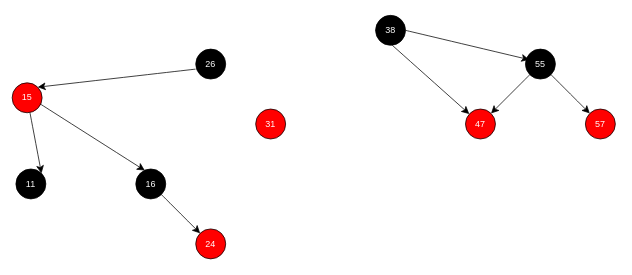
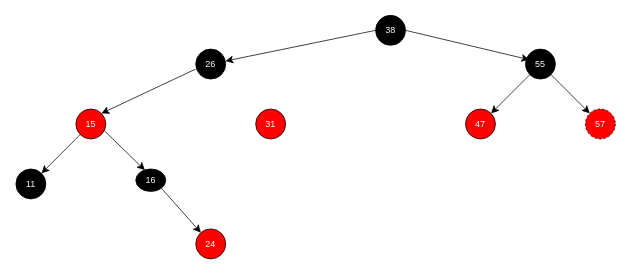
(428, 77) -> (303, 45)
(27, 98) -> (90, 124)
(600, 124) -> (600, 124)
(150, 184) -> (150, 180)
